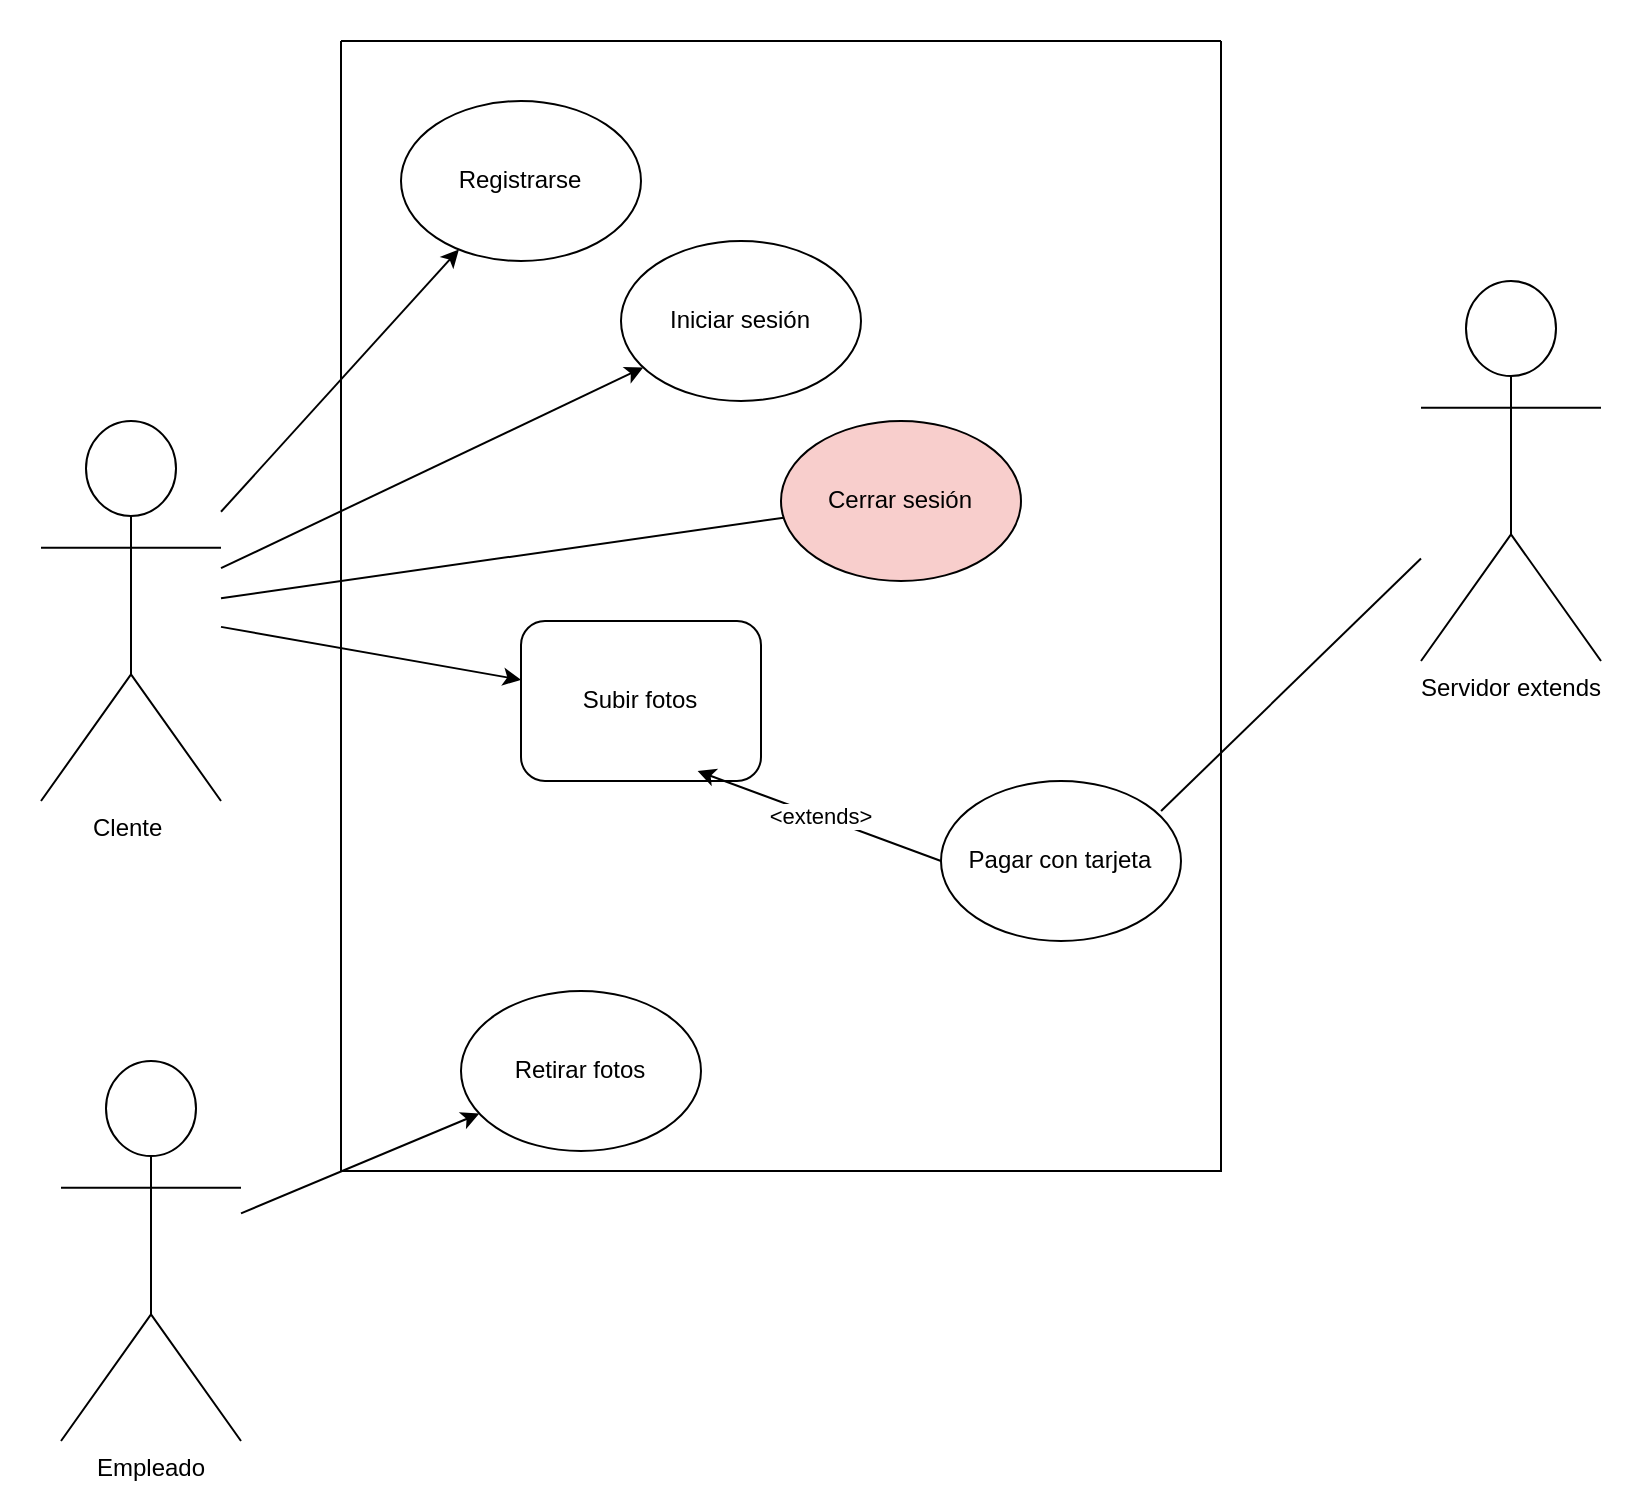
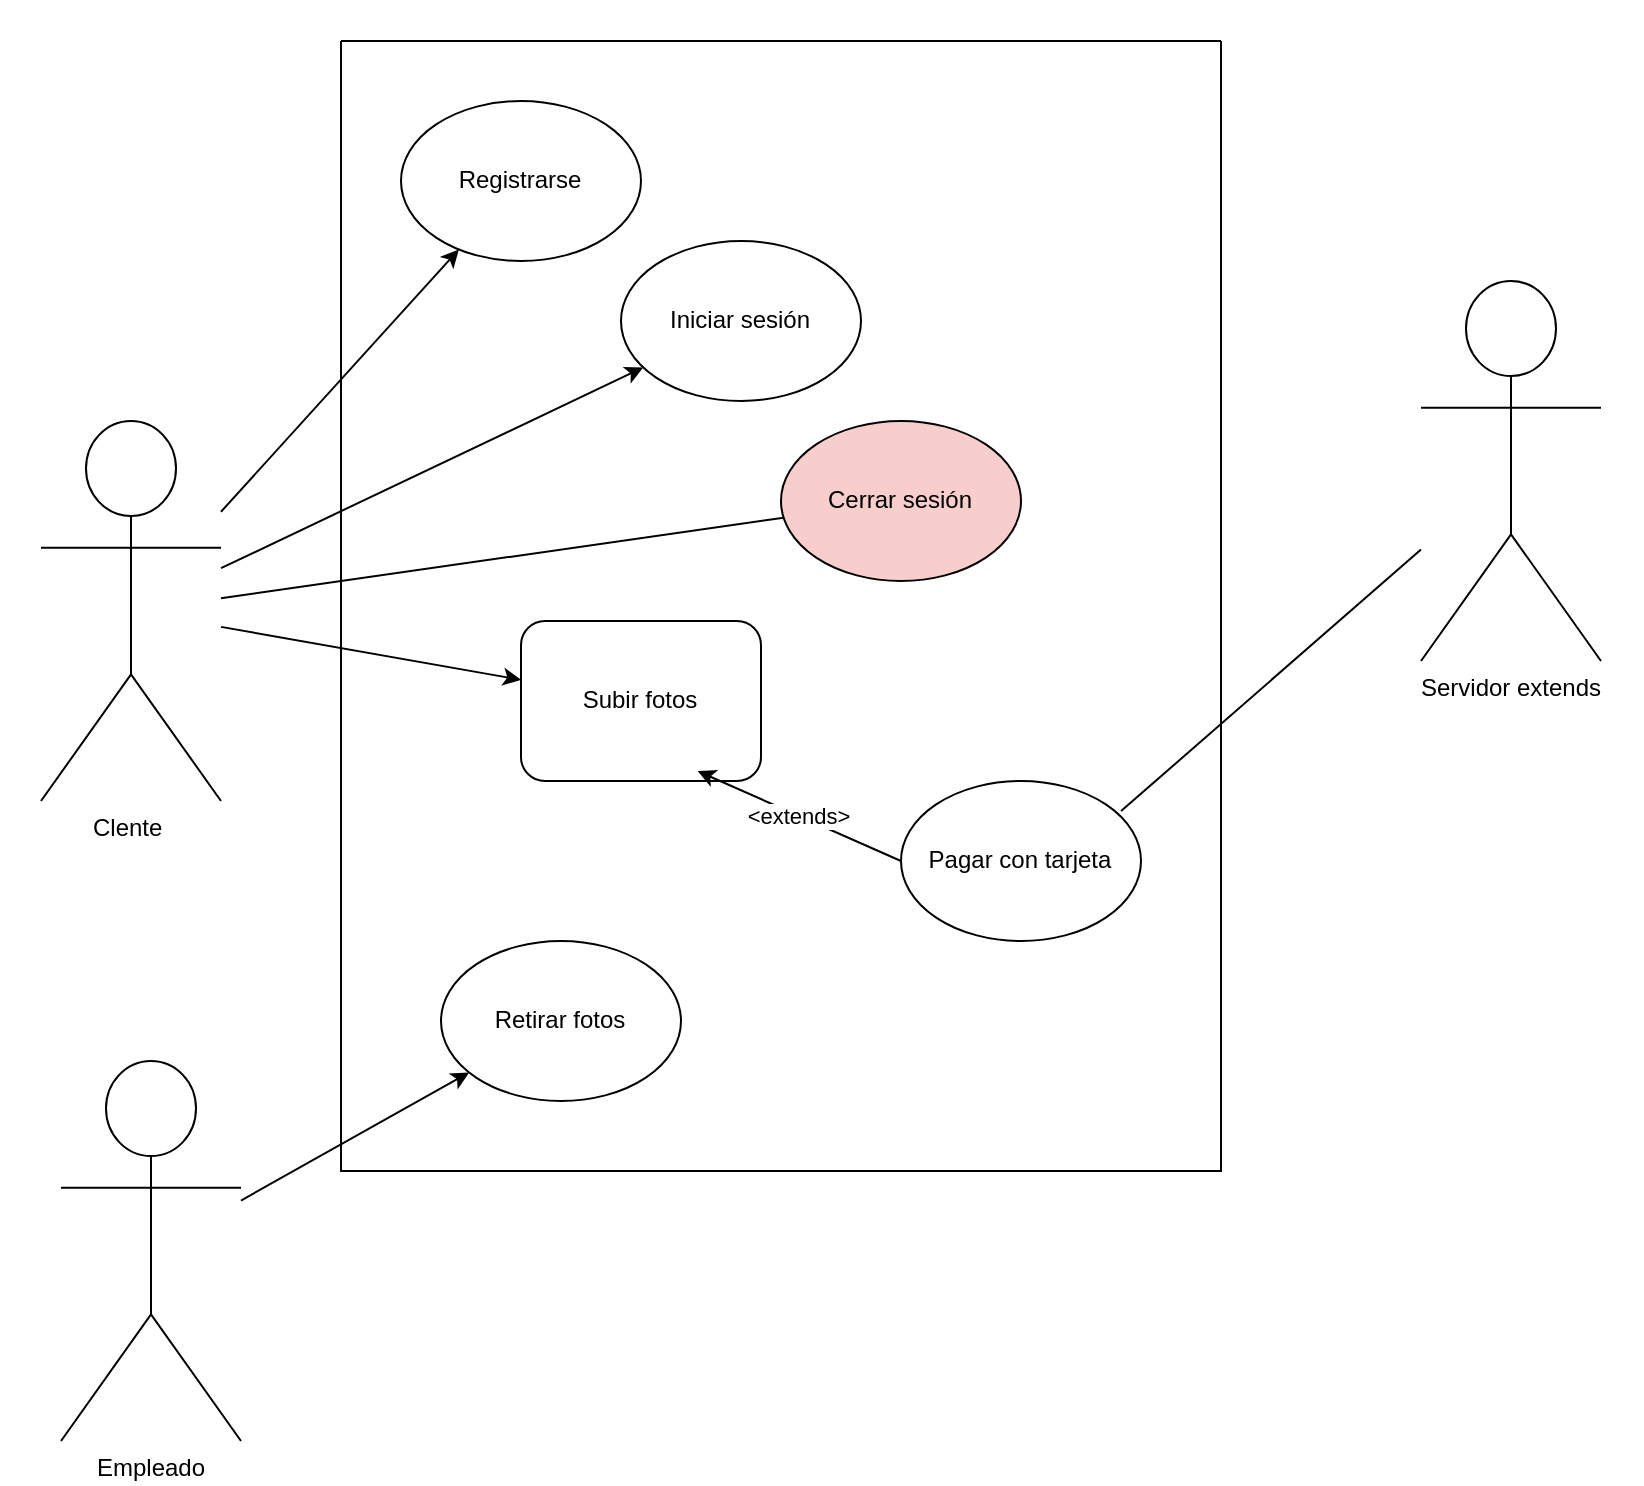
(1061, 861) -> (1021, 861)
(581, 1071) -> (561, 1021)
